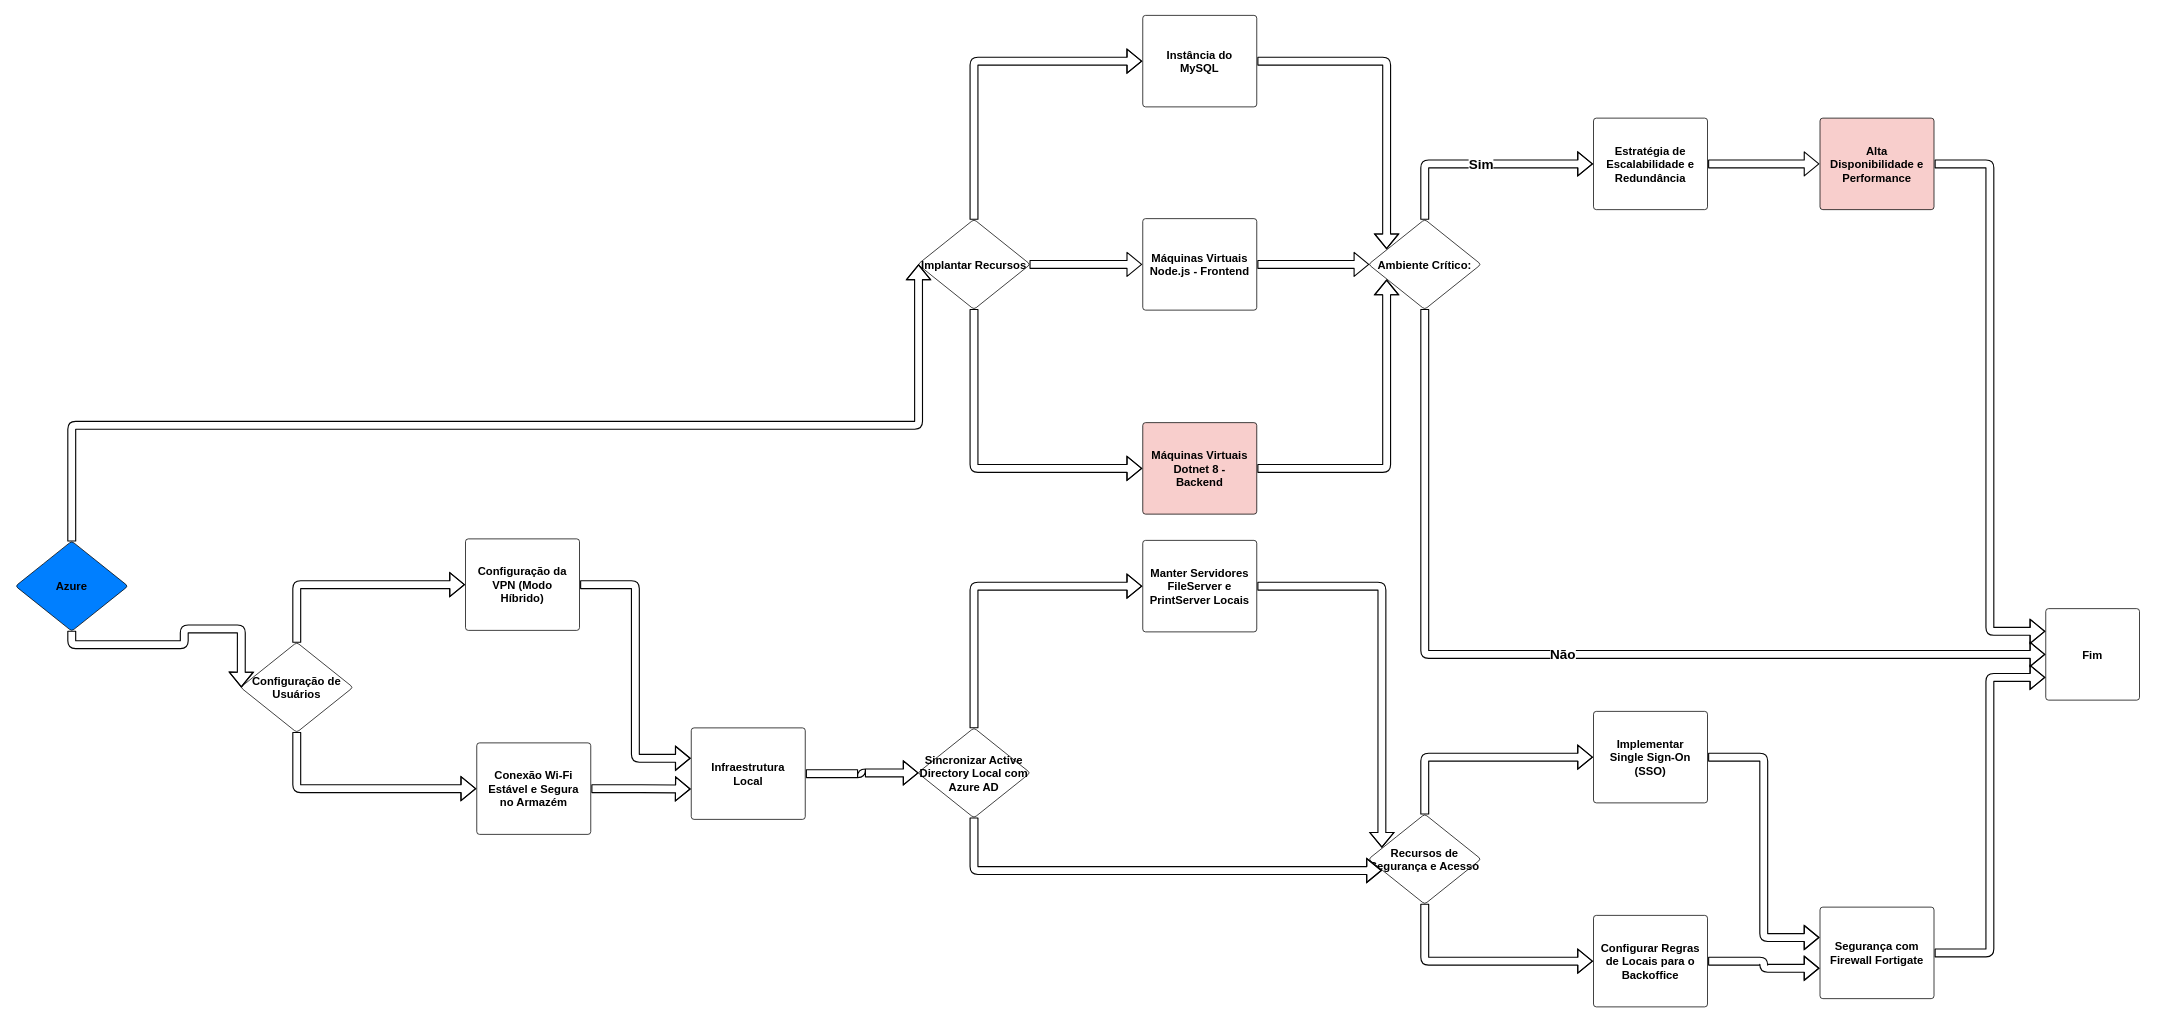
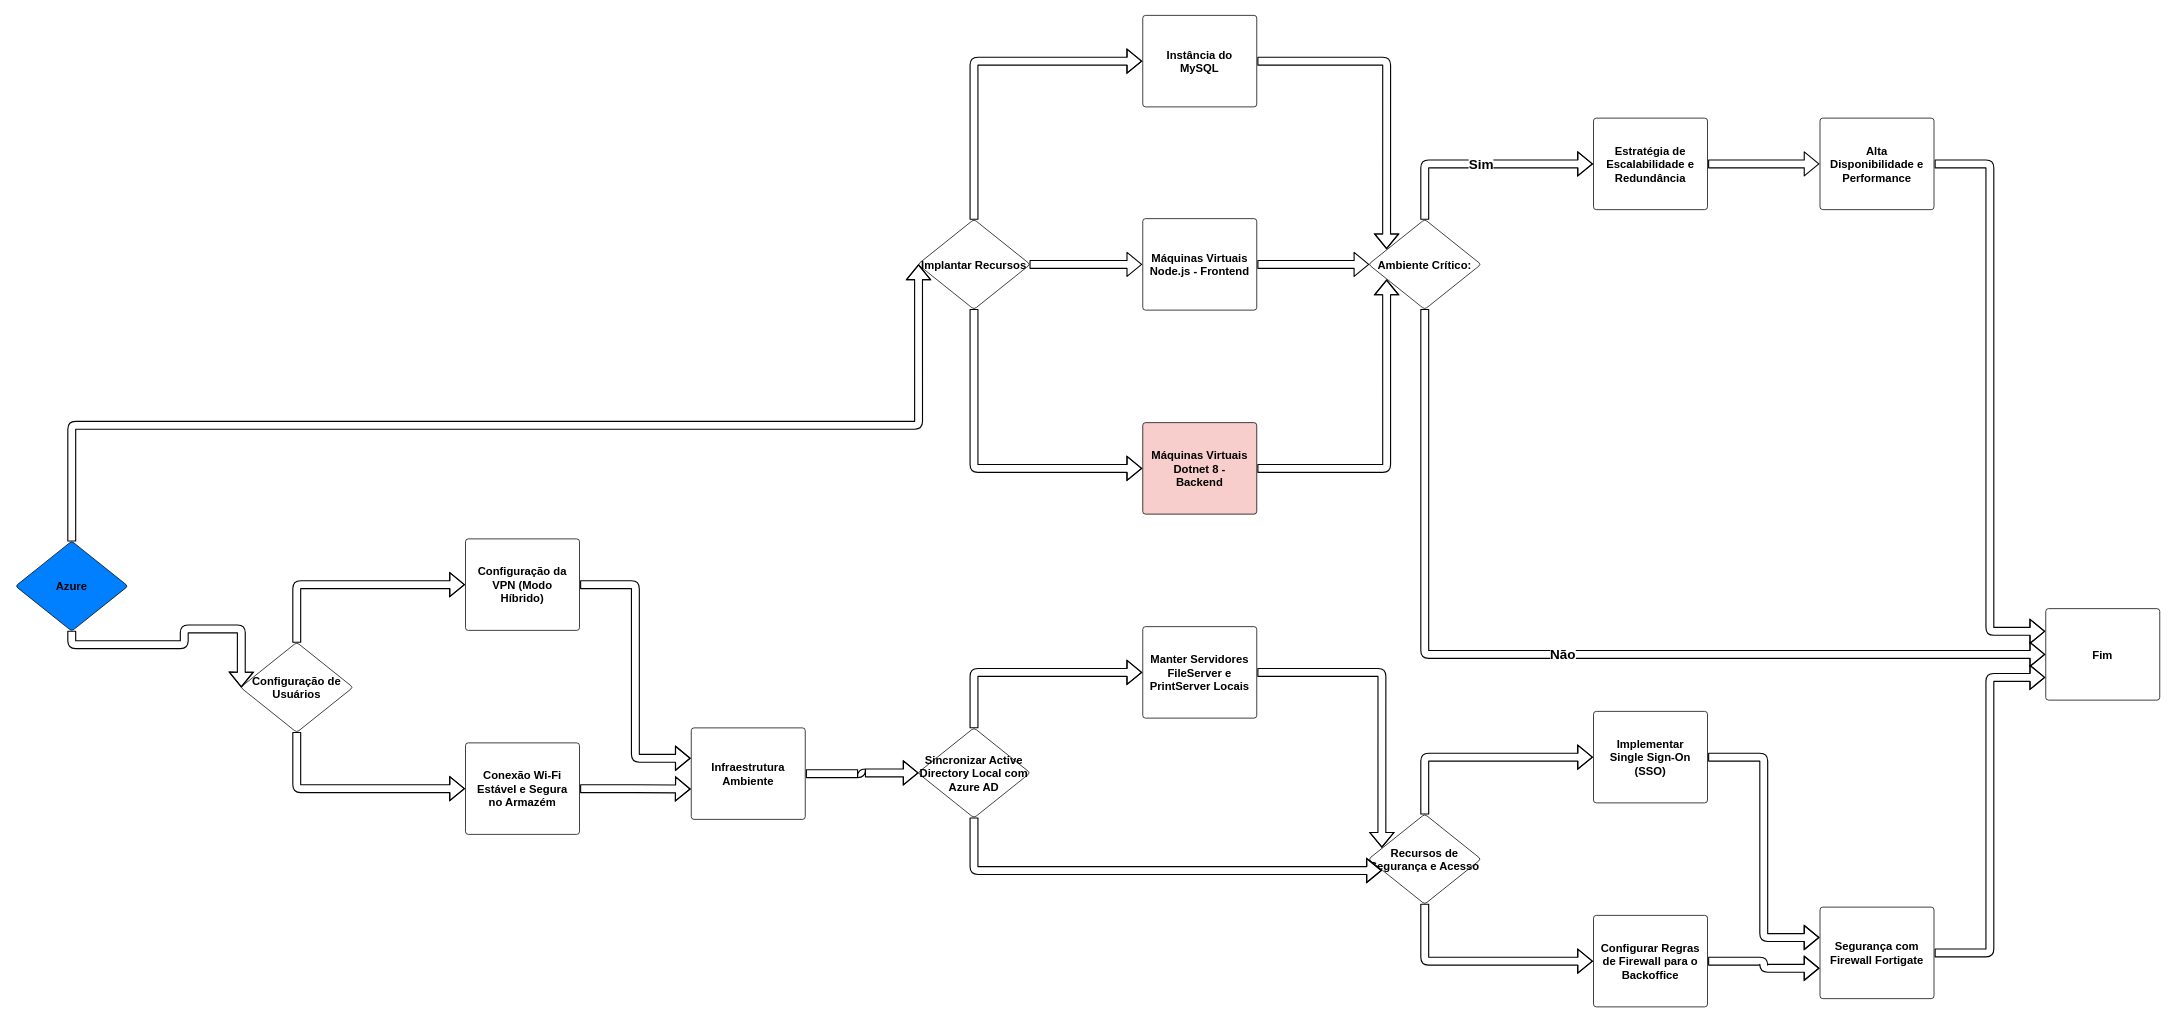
(1877, 164) -> (1877, 164)
(1200, 586) -> (1200, 672)
(2093, 654) -> (2103, 654)
(748, 774) -> (748, 774)
(534, 789) -> (522, 789)
(1650, 961) -> (1650, 961)
